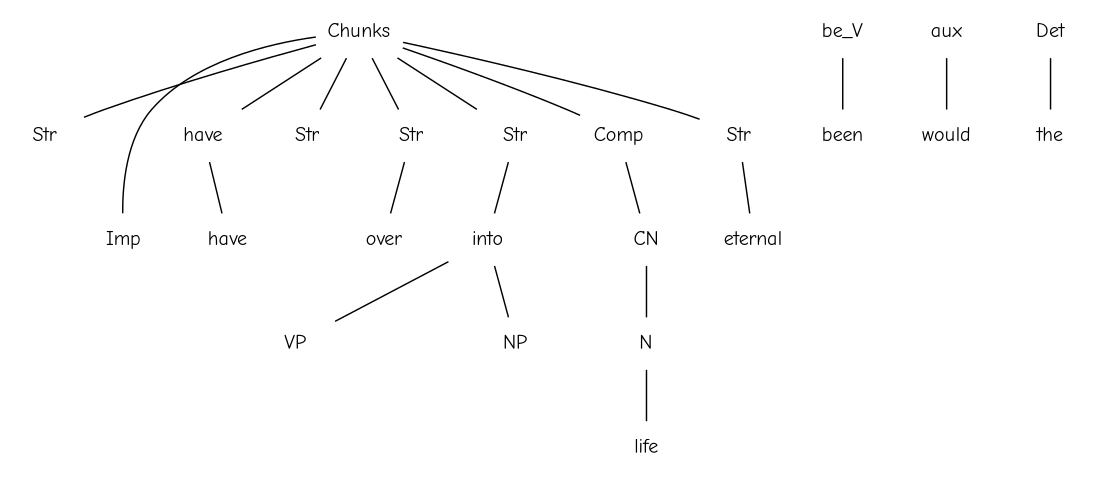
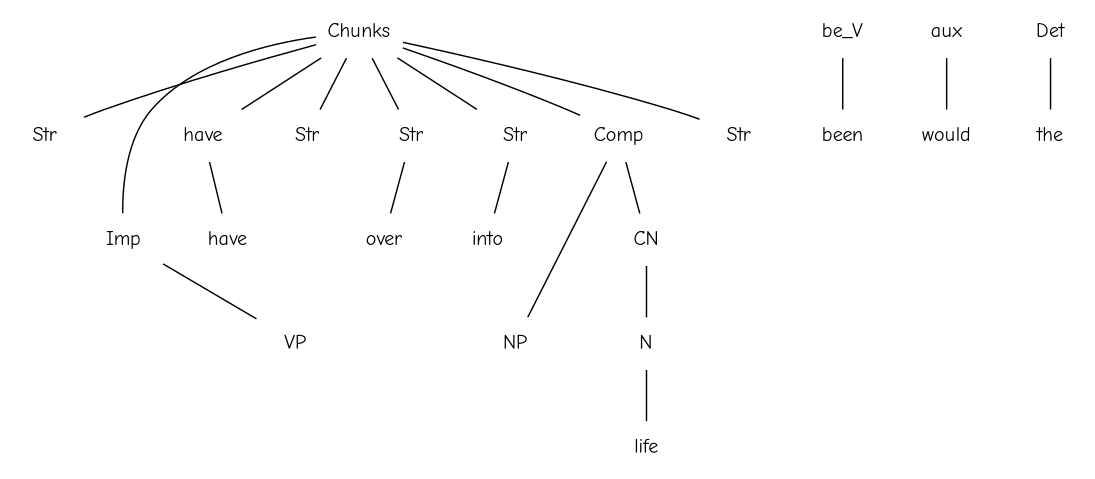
(753, 240) -> none
(392, 292) -> (210, 291)
(502, 292) -> (567, 240)
